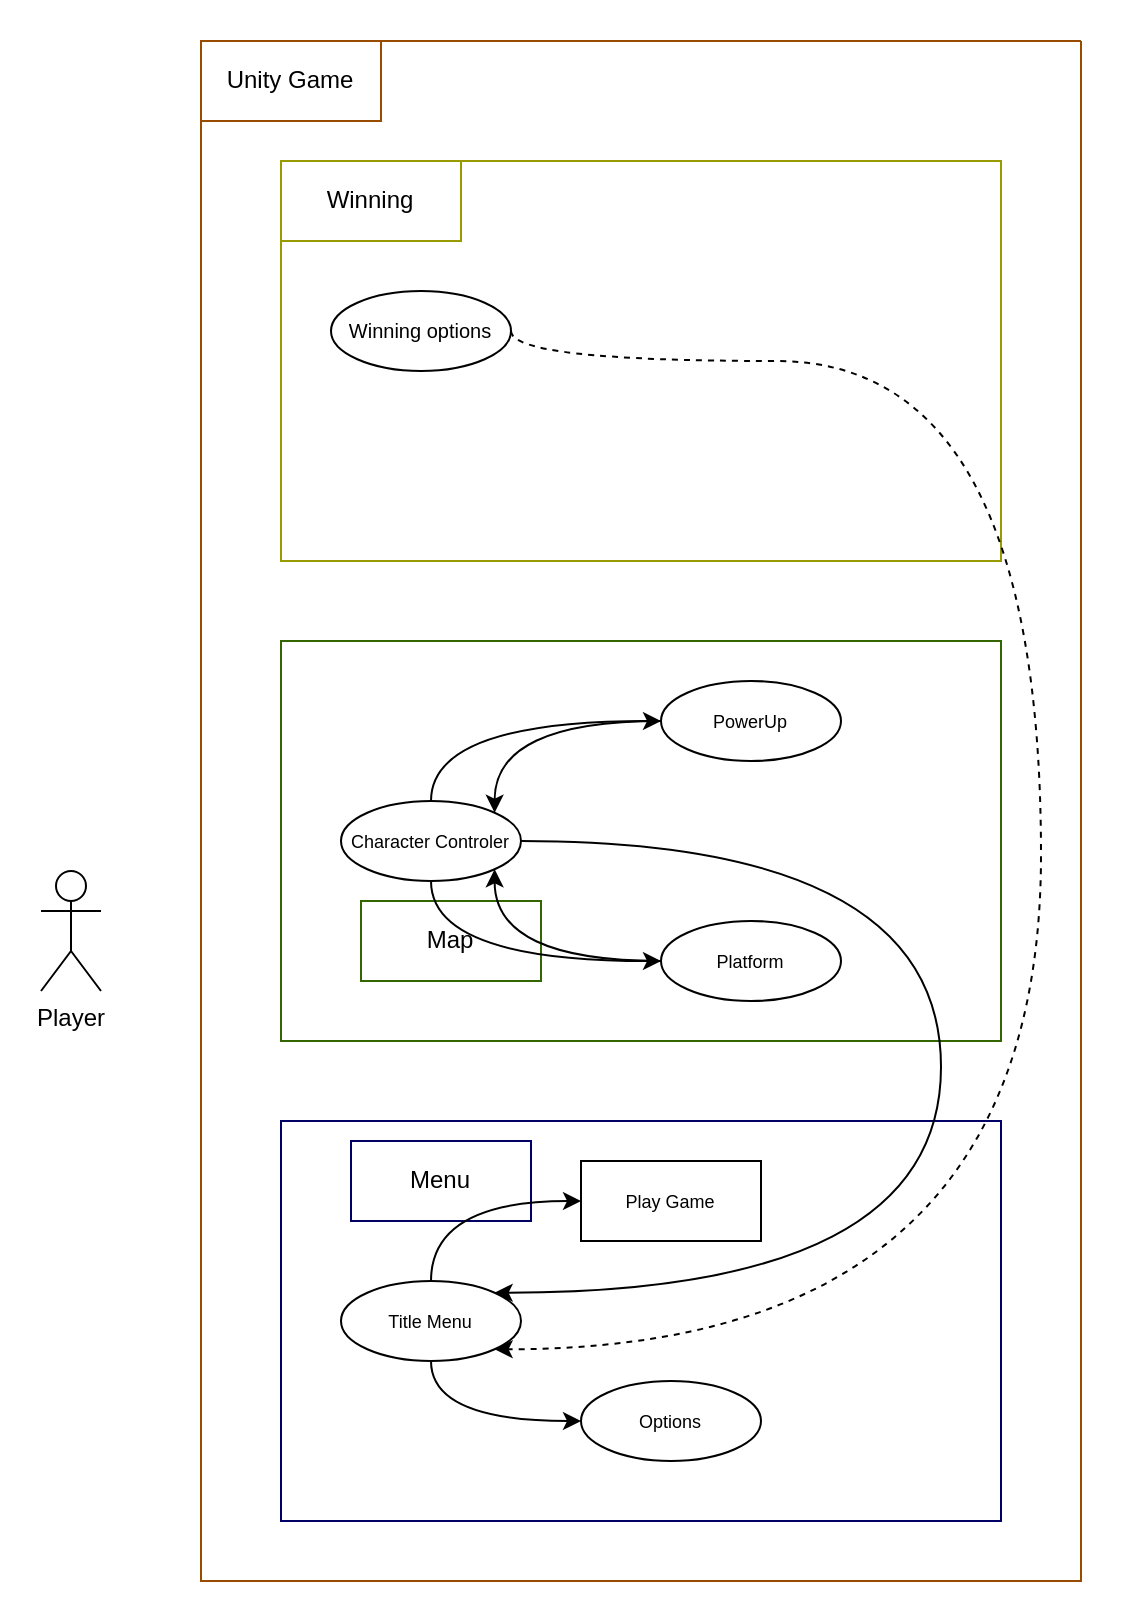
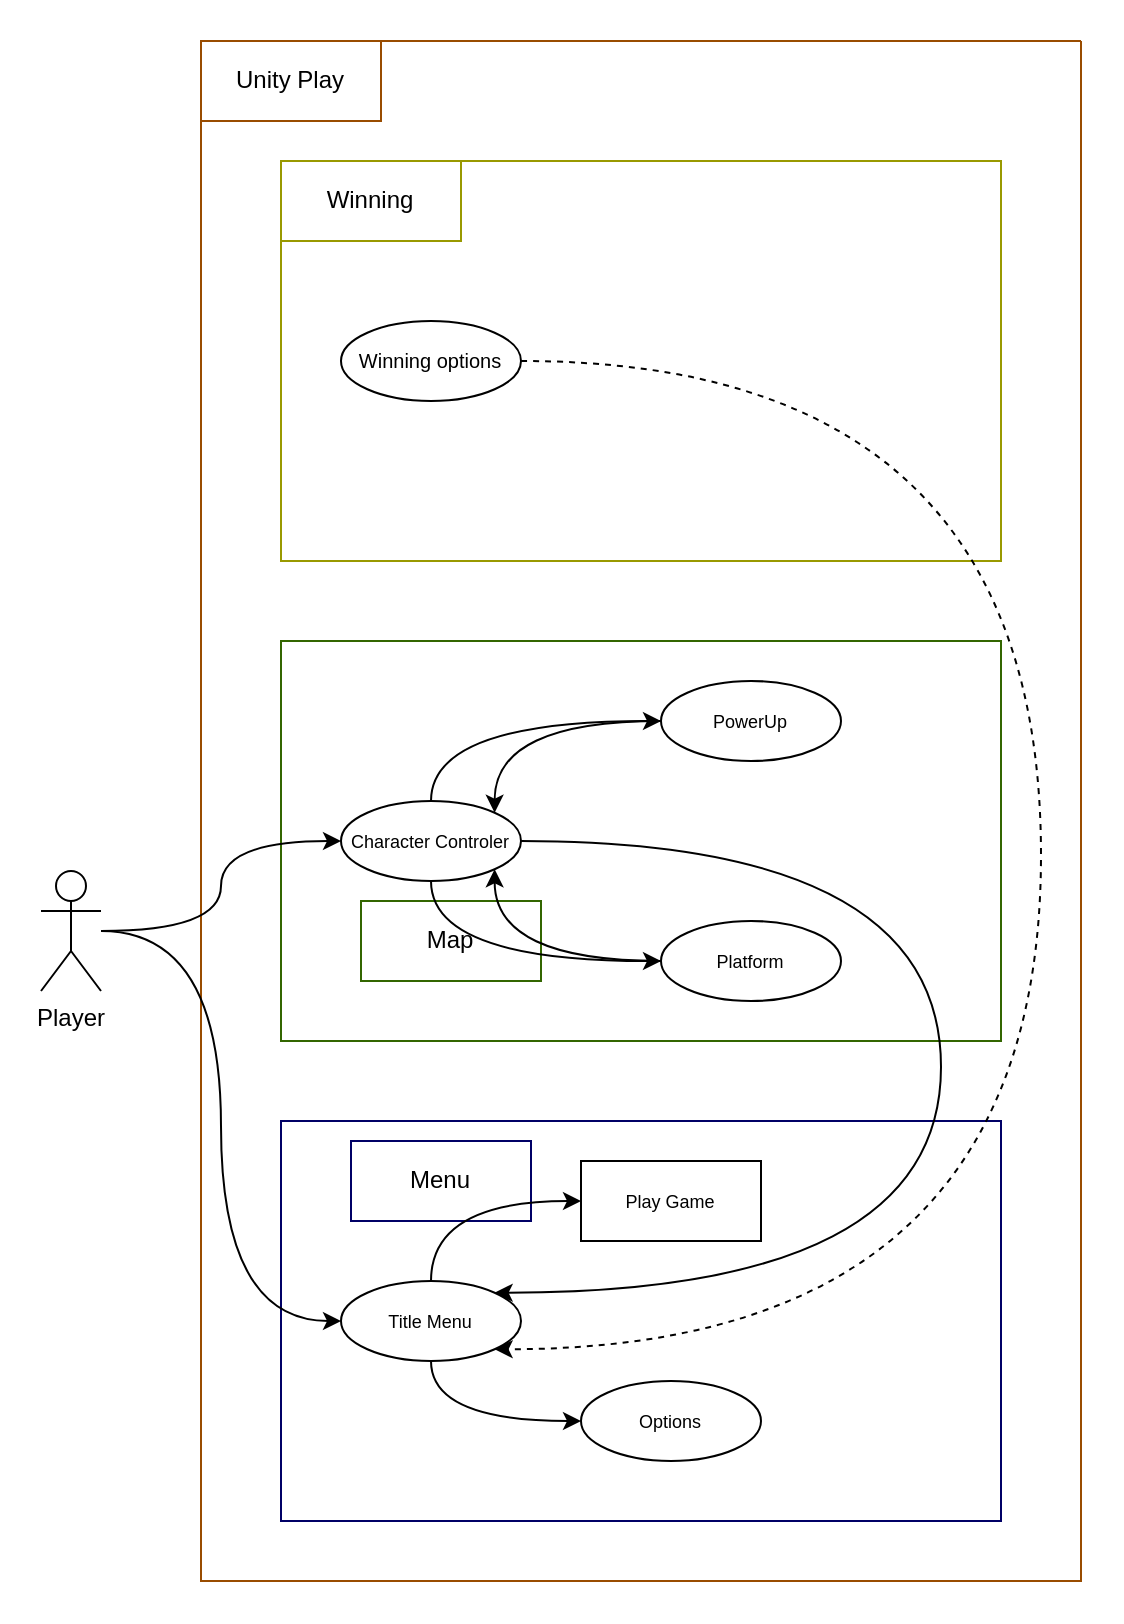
(291, 81) -> (291, 81)
(421, 331) -> (431, 361)
none -> (251, 851)
none -> (225, 1190)
